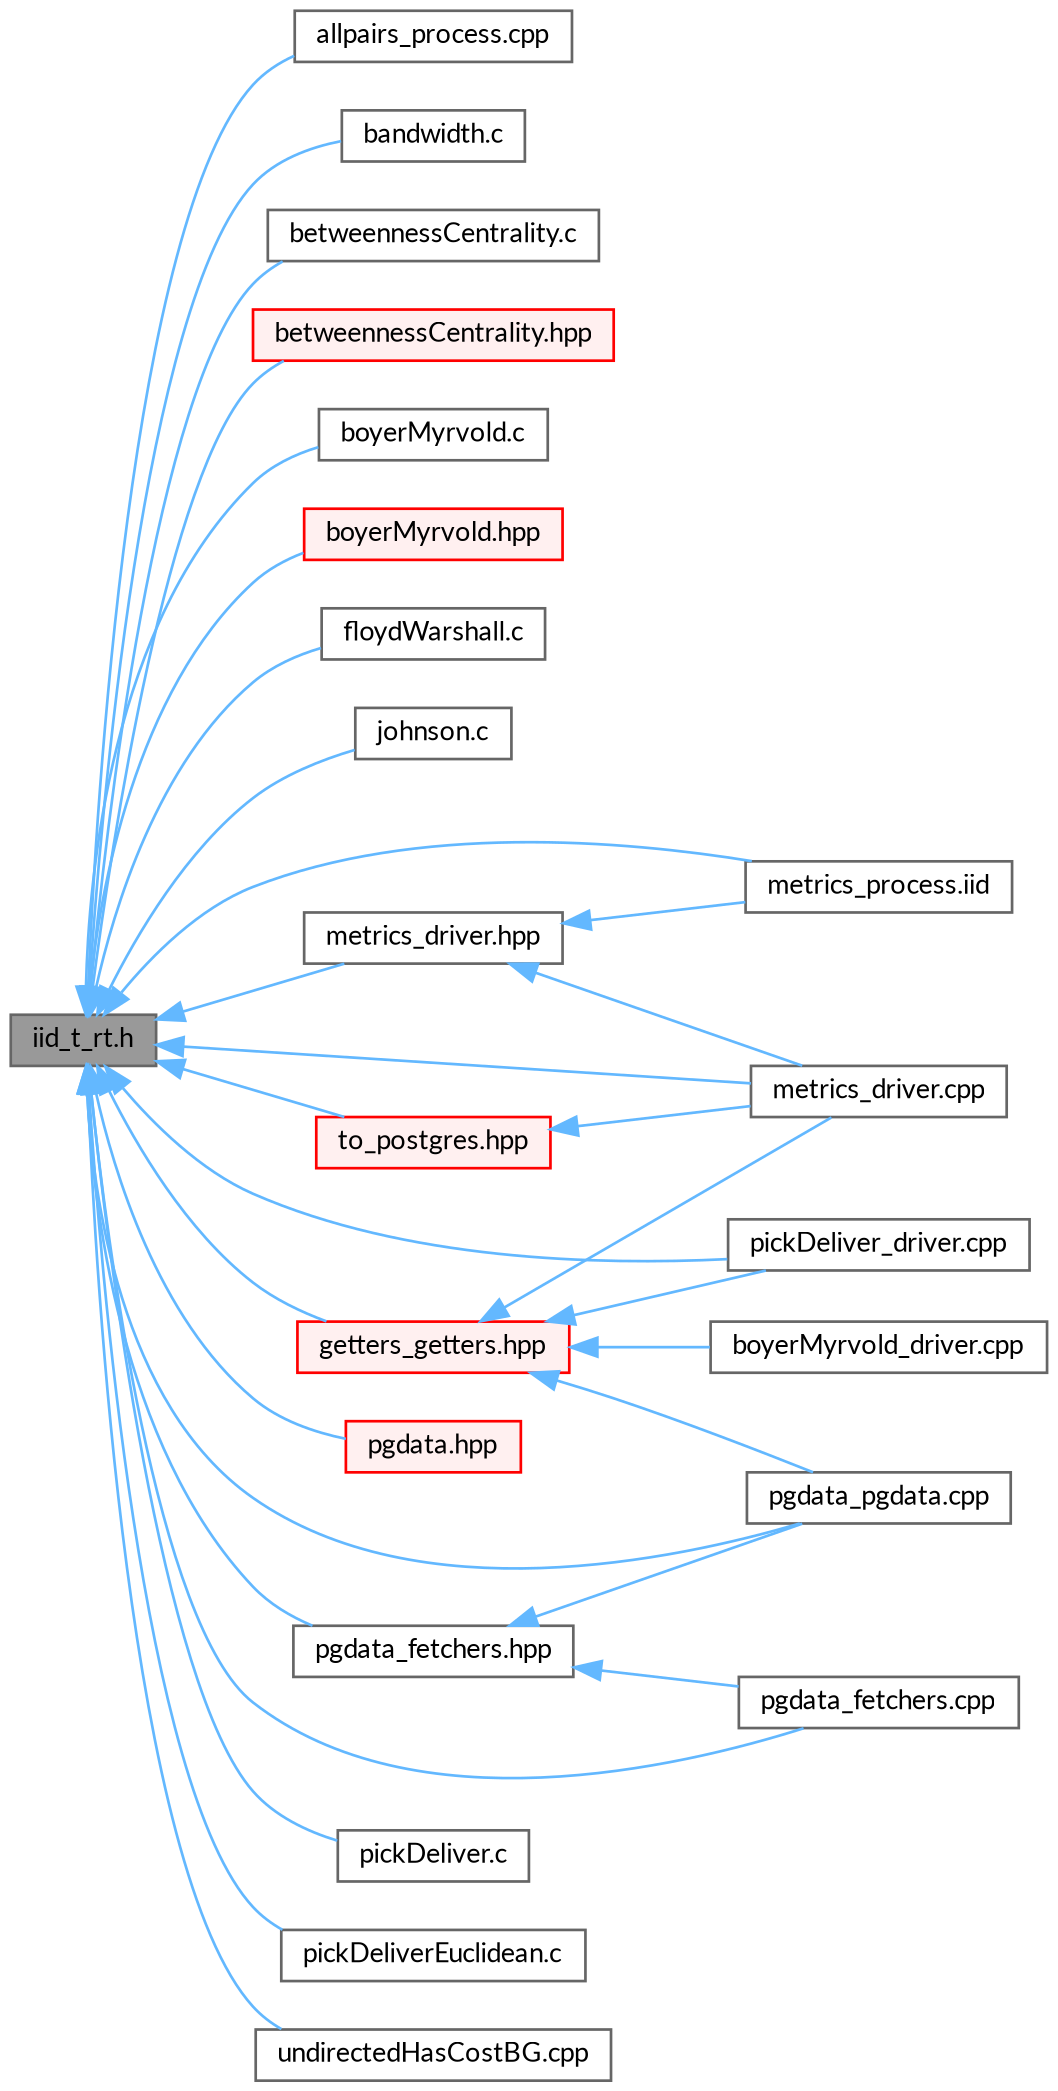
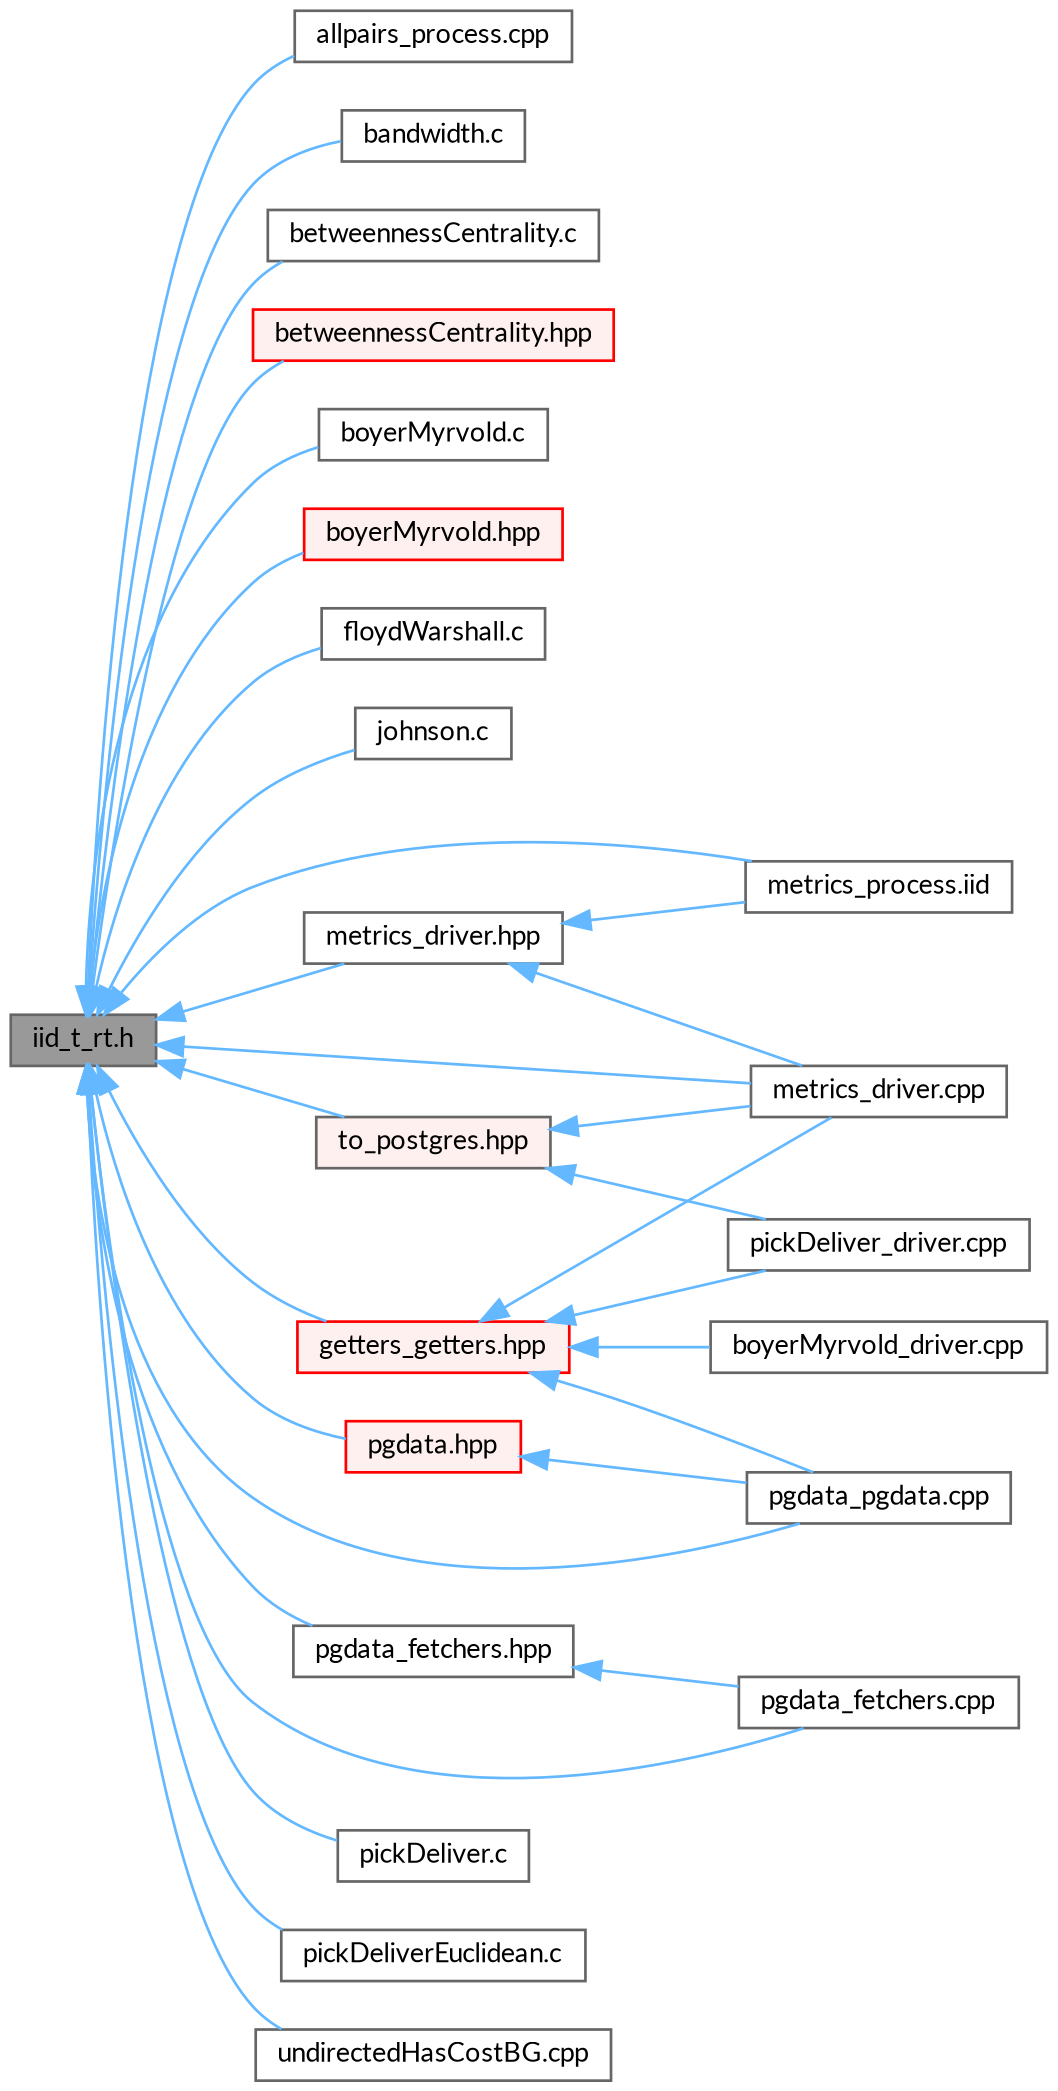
(433, 1143) -> (433, 1143)
(403, 1239) -> (660, 1195)
(662, 1572) -> (647, 1471)
